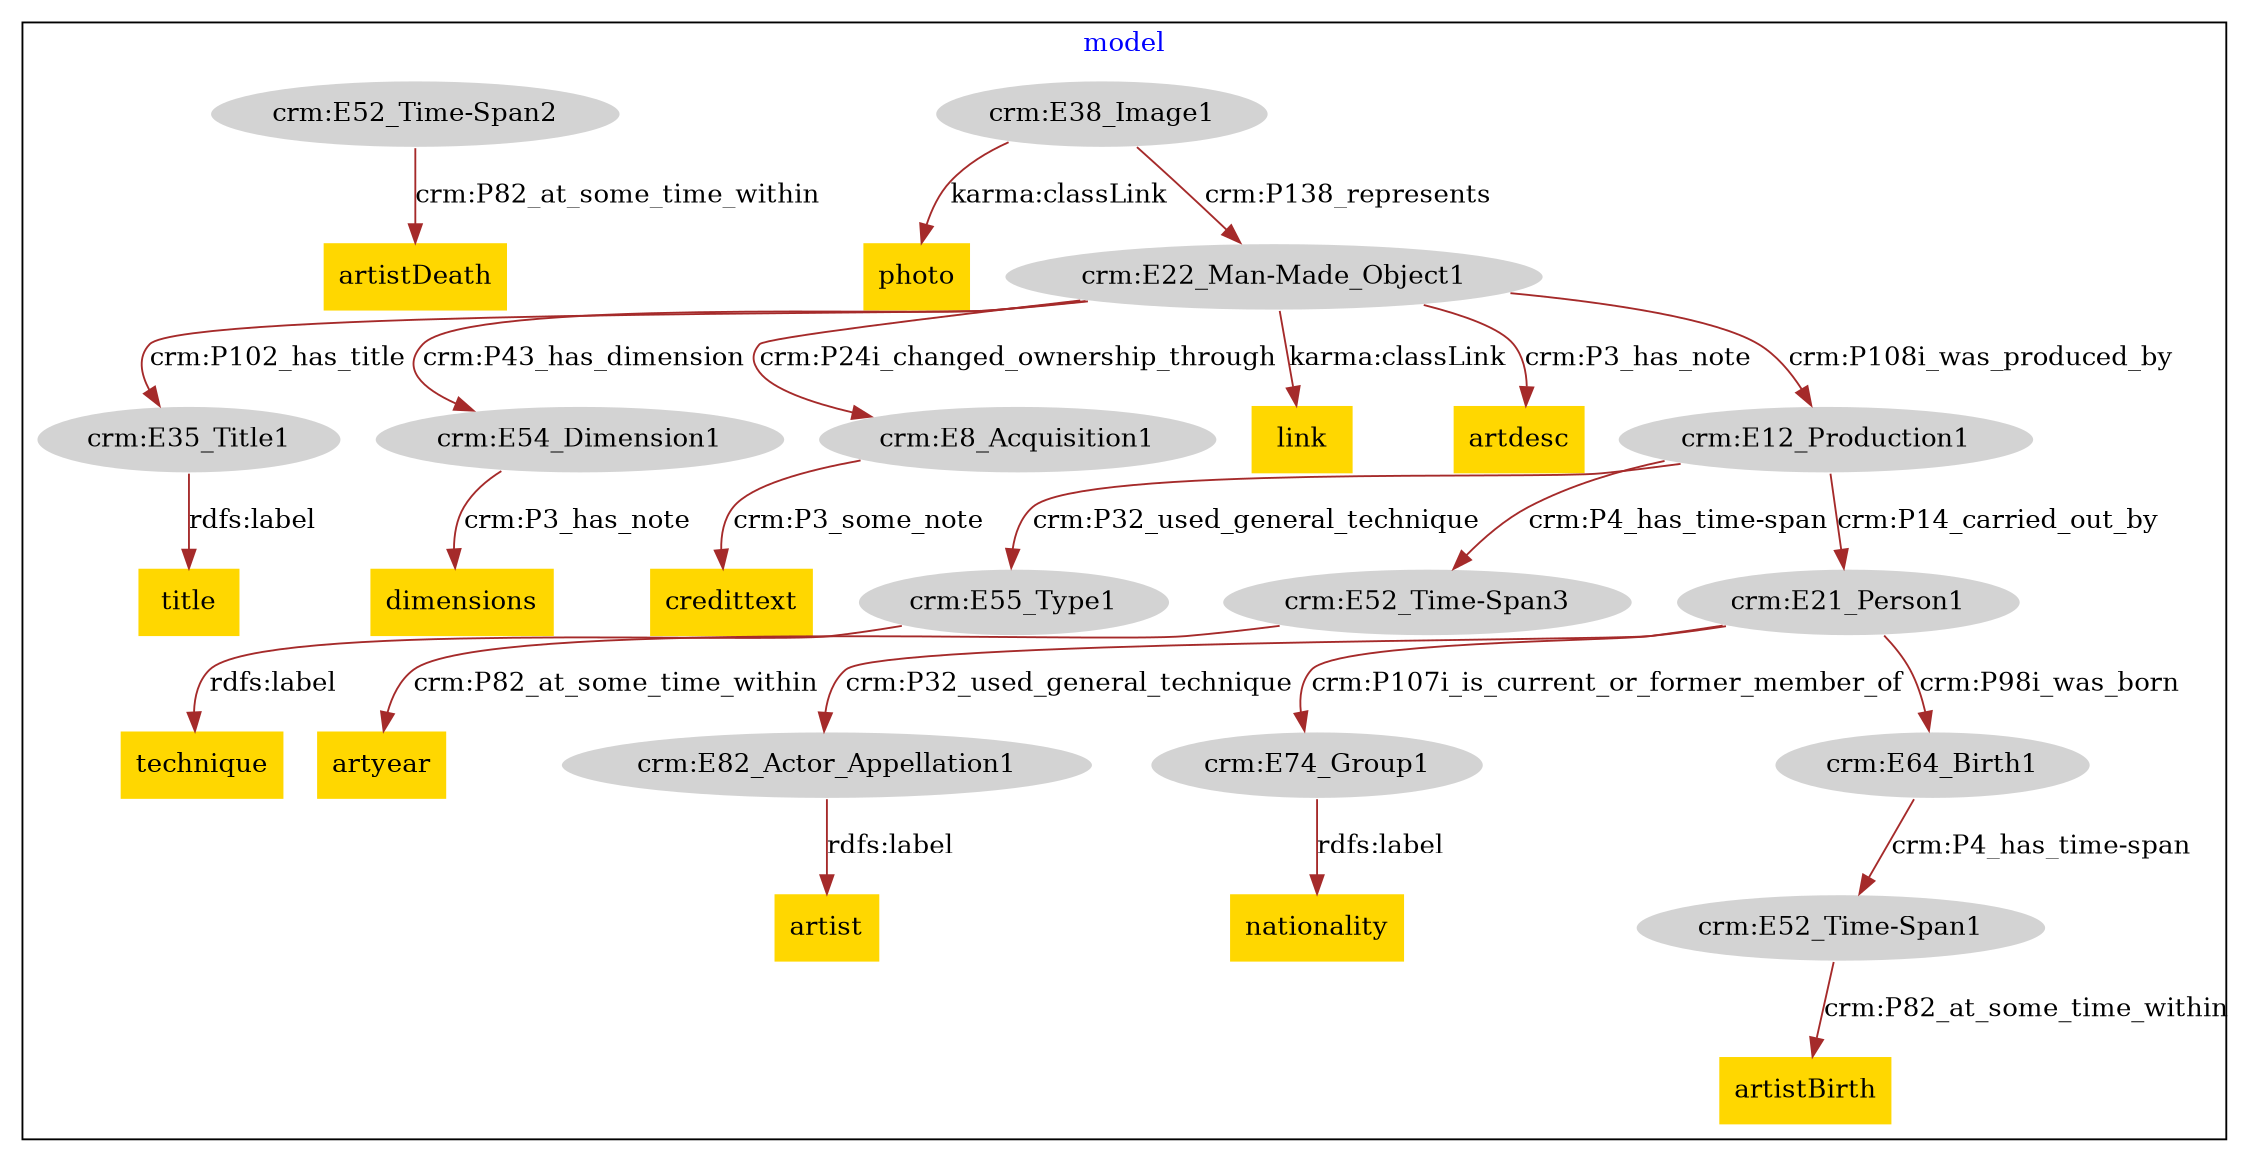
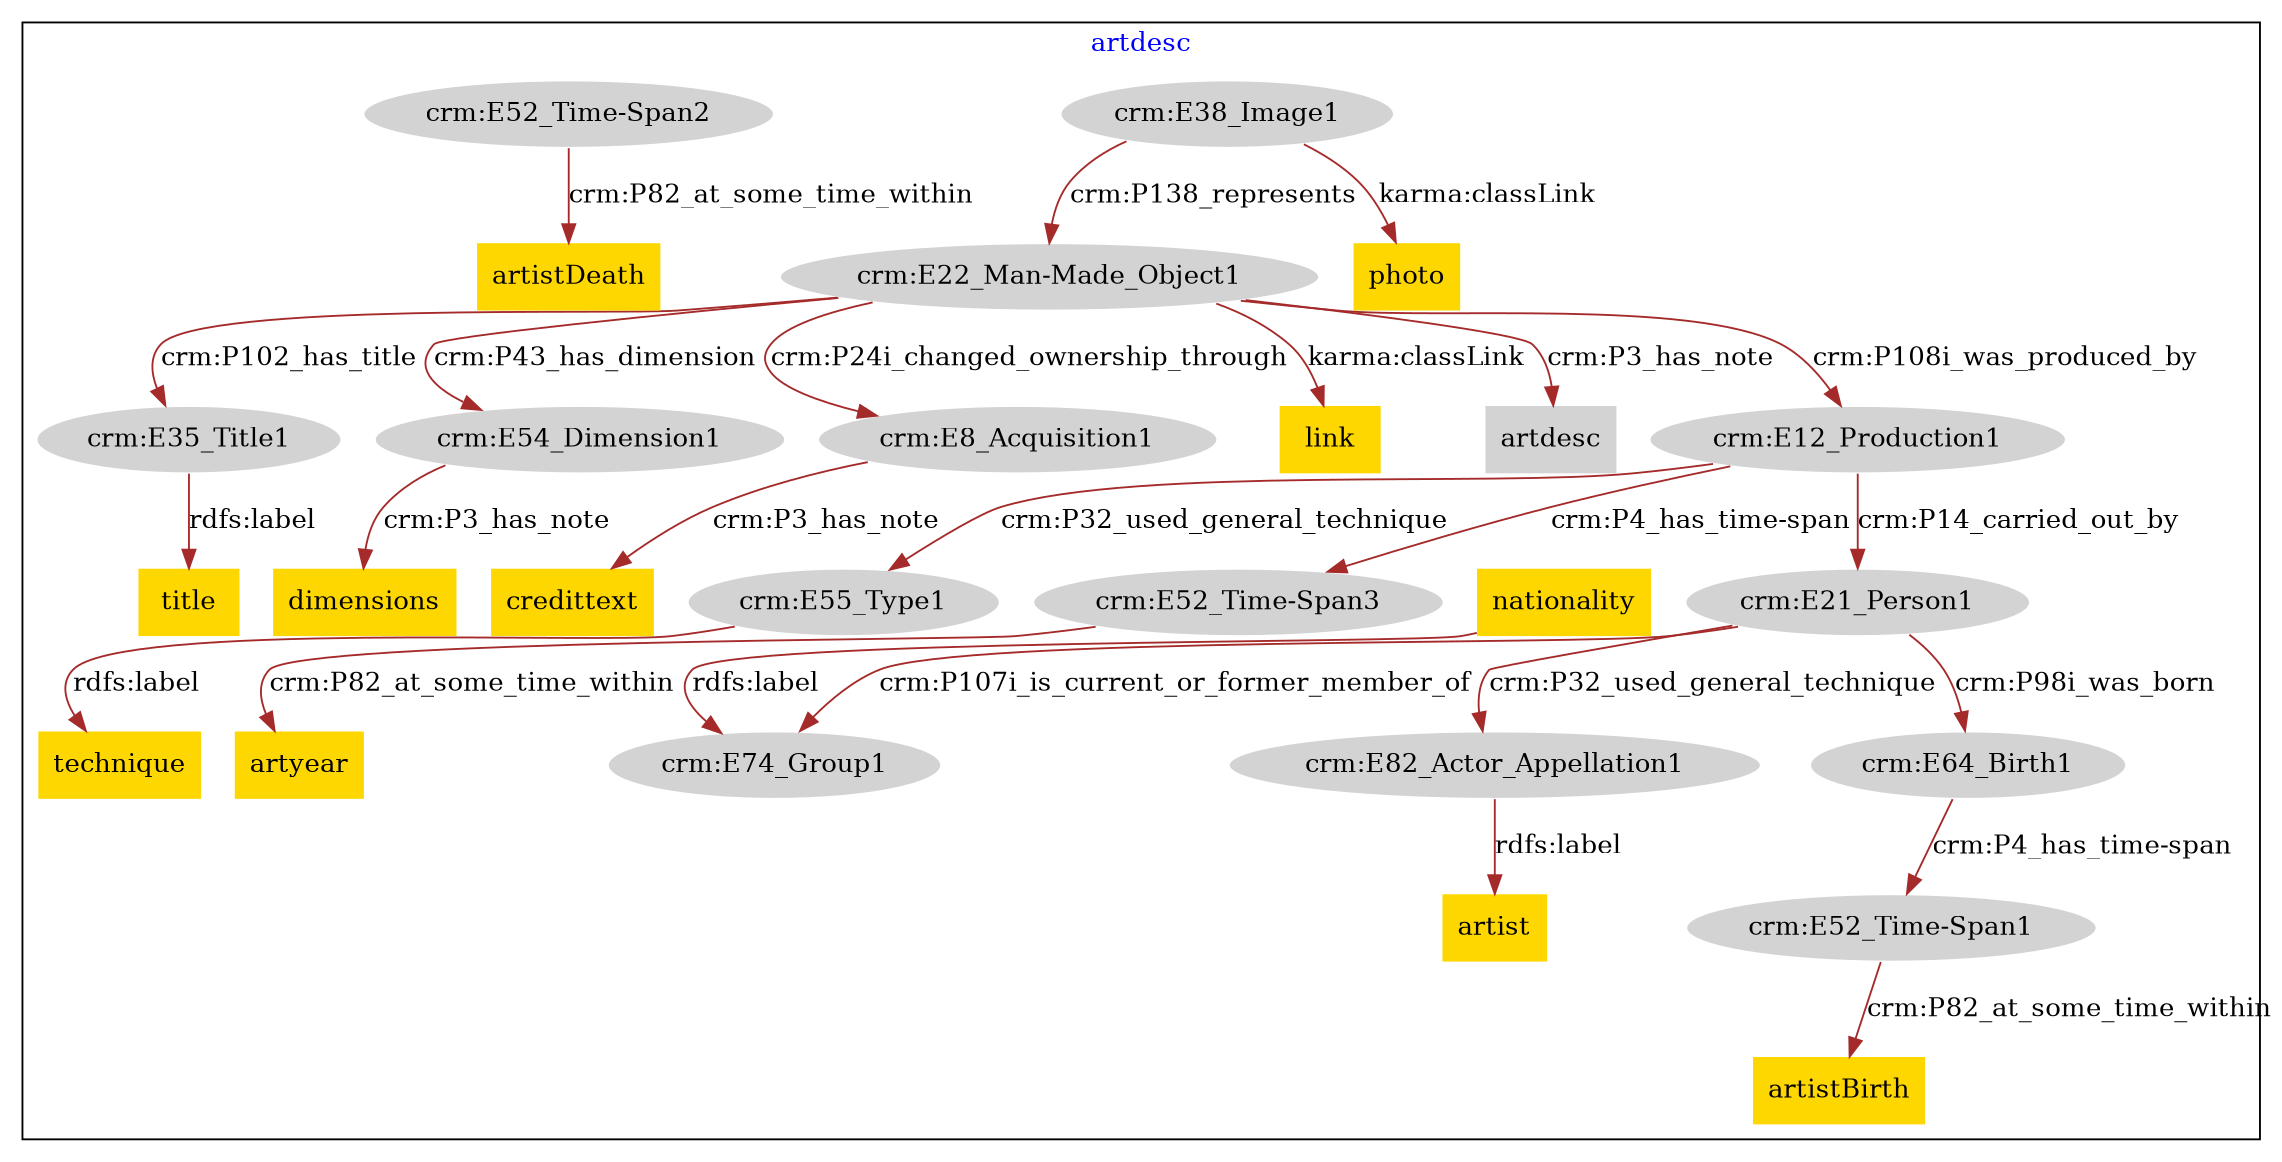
(1124, 44) -> (1141, 44)
(1519, 440) -> (1551, 440)
(859, 521) -> (826, 521)
(1317, 837) -> (863, 651)
